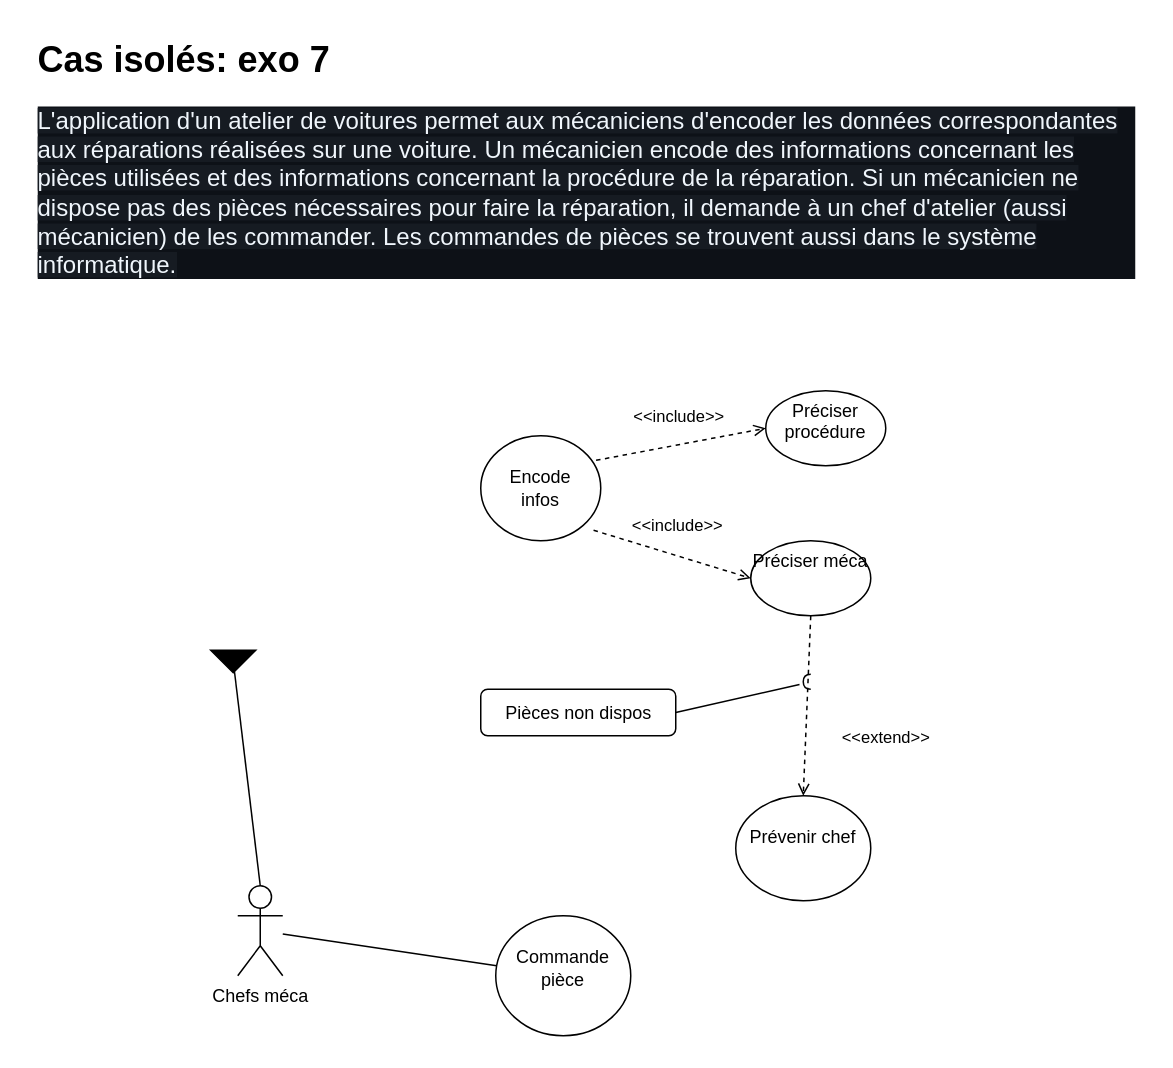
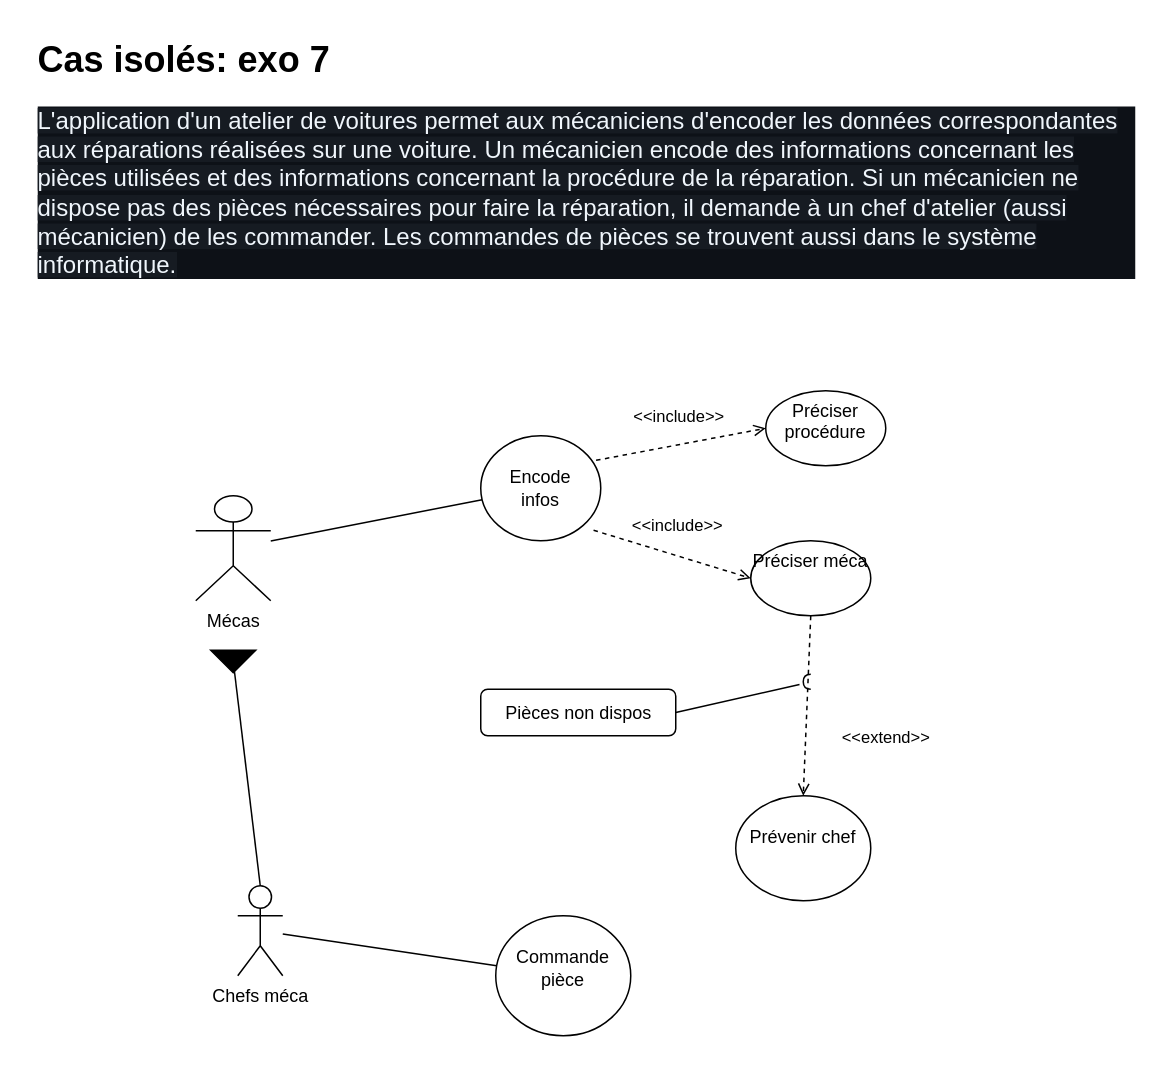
none -> (376, 520)
none -> (233, 548)
